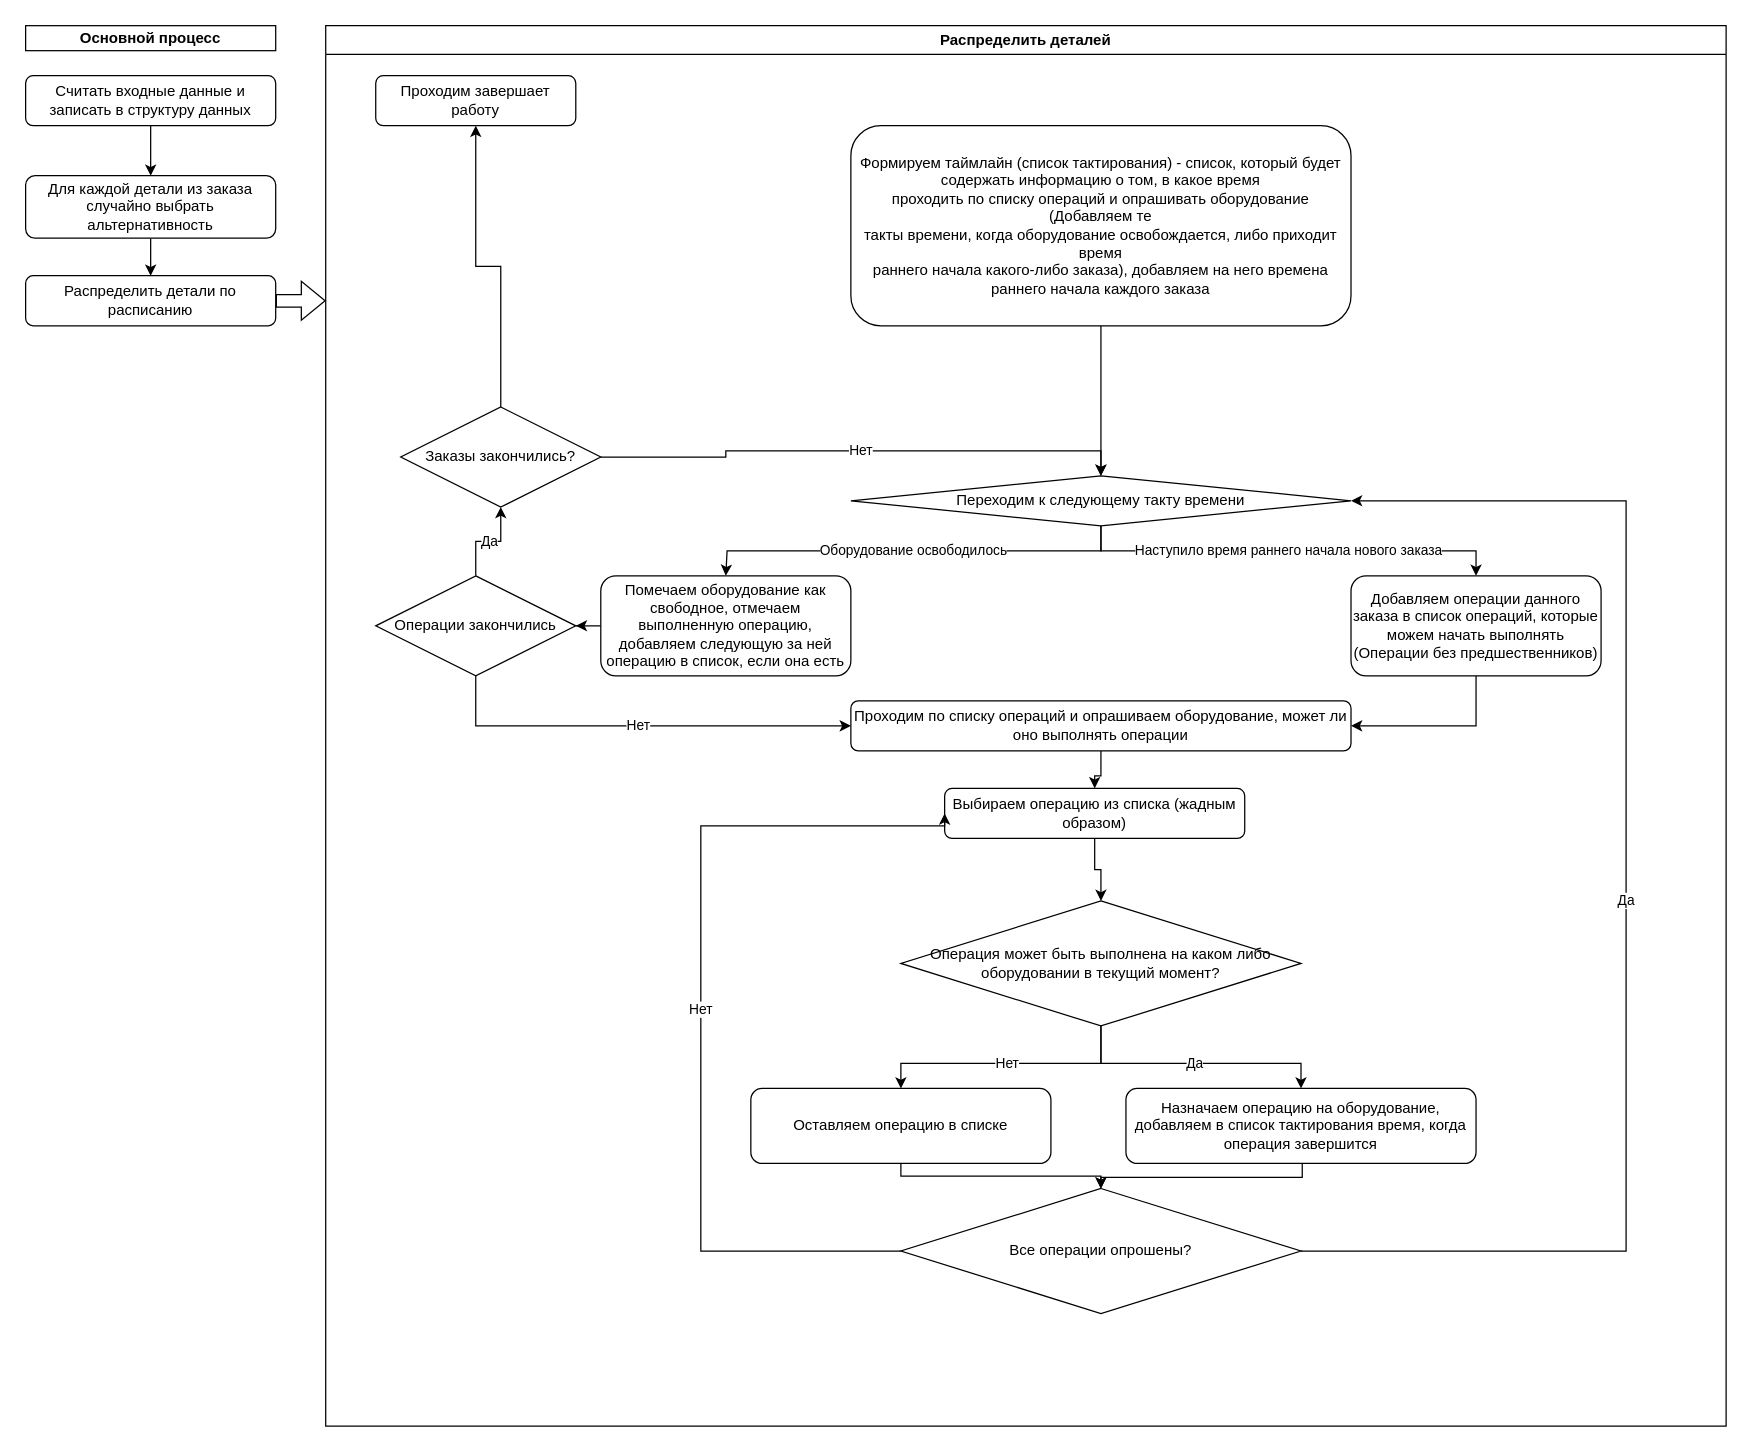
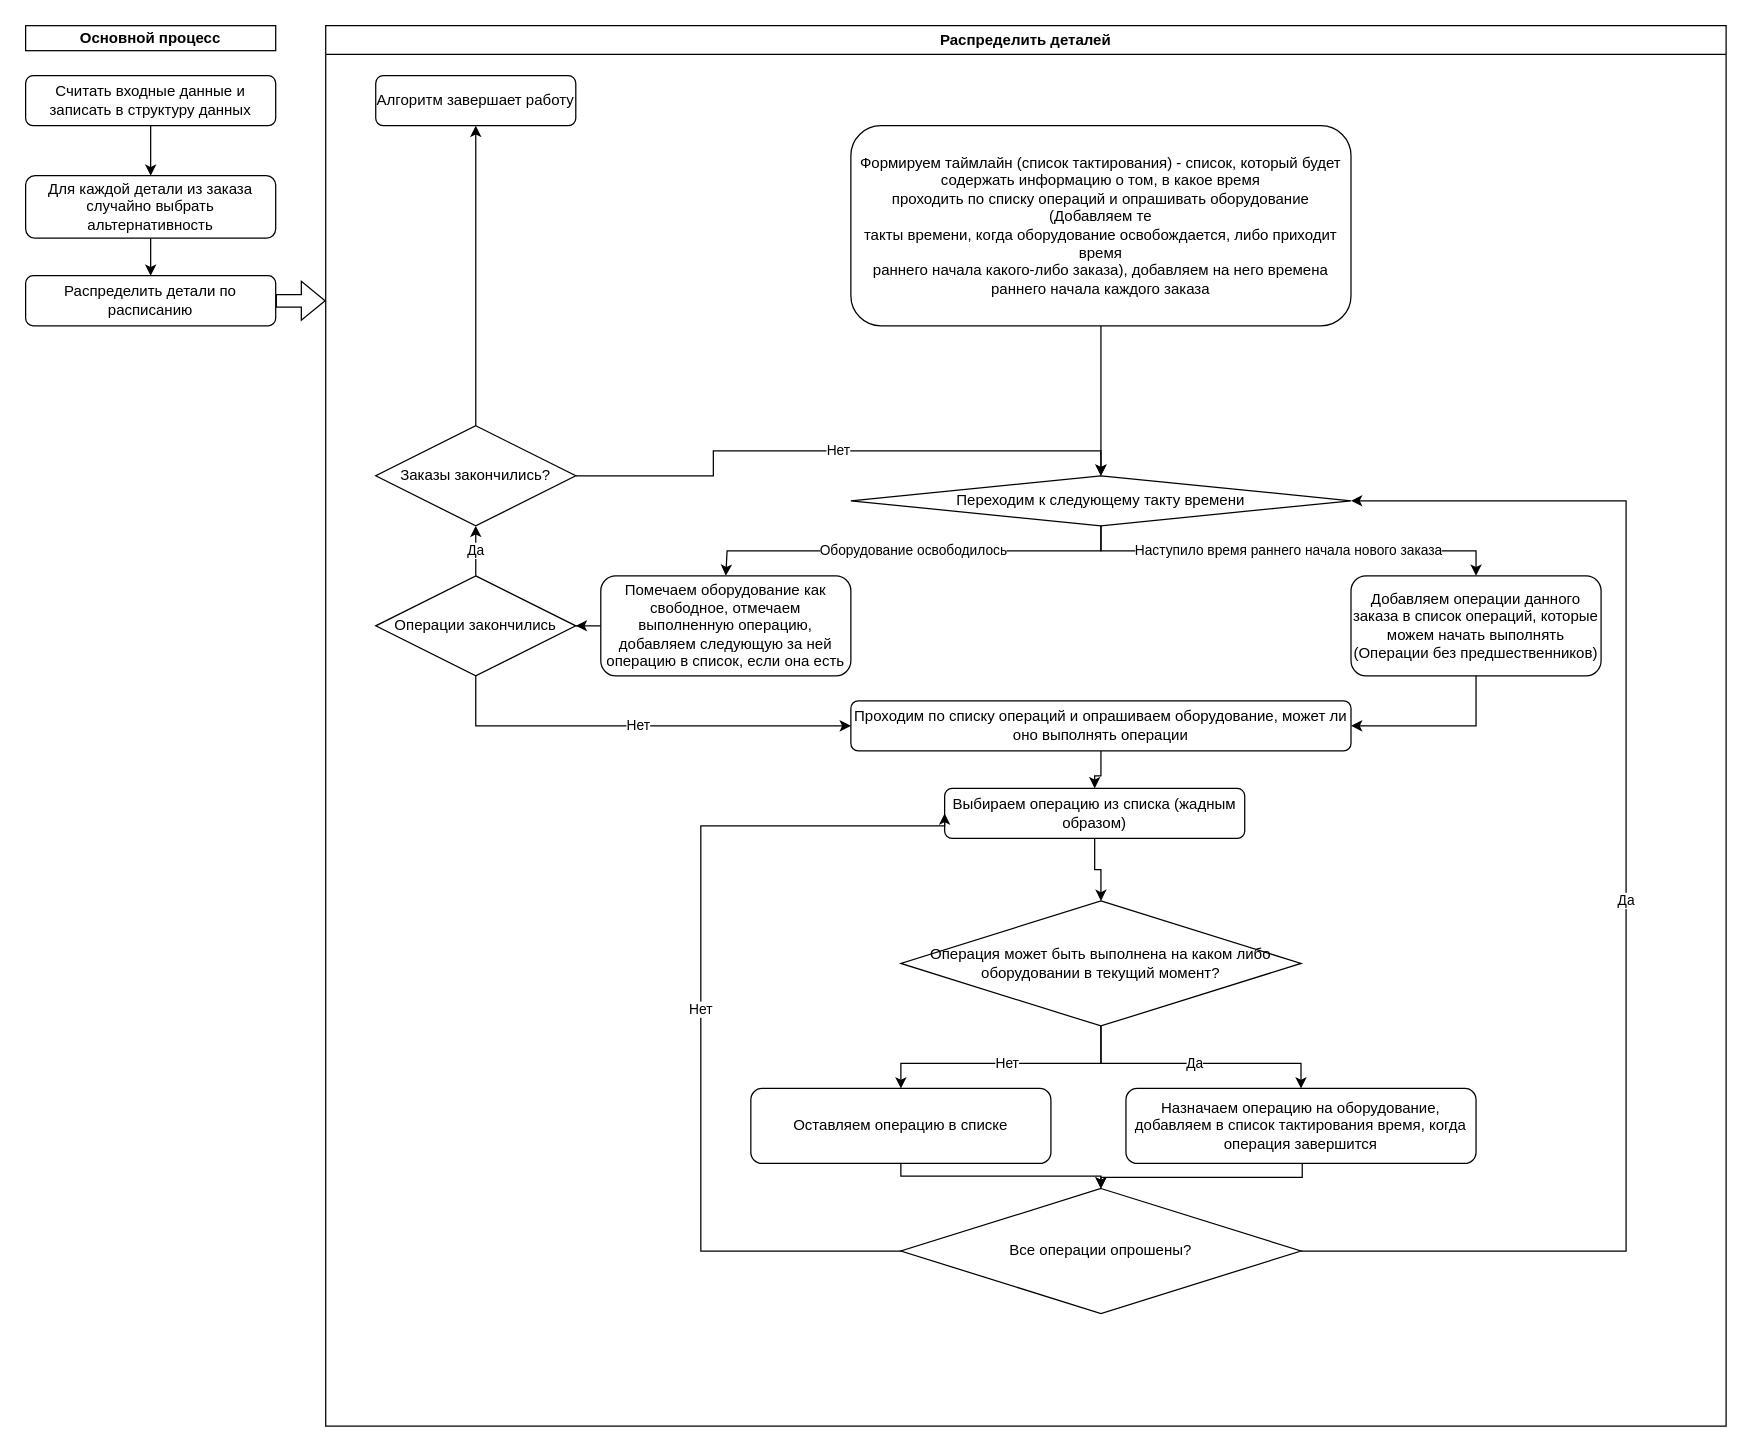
(476, 101) -> (476, 101)
(501, 457) -> (476, 476)
